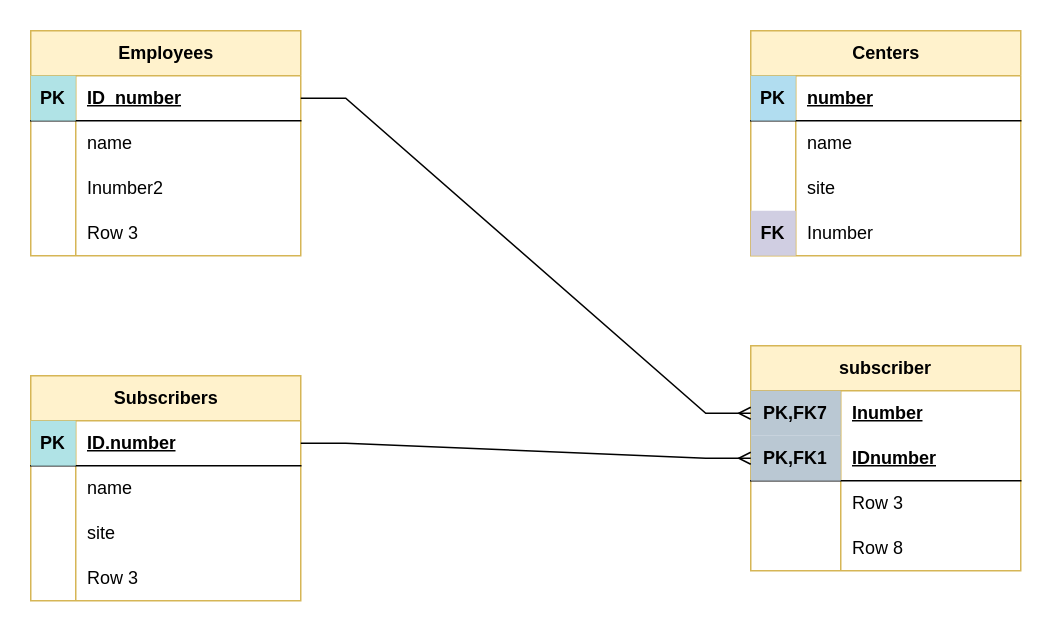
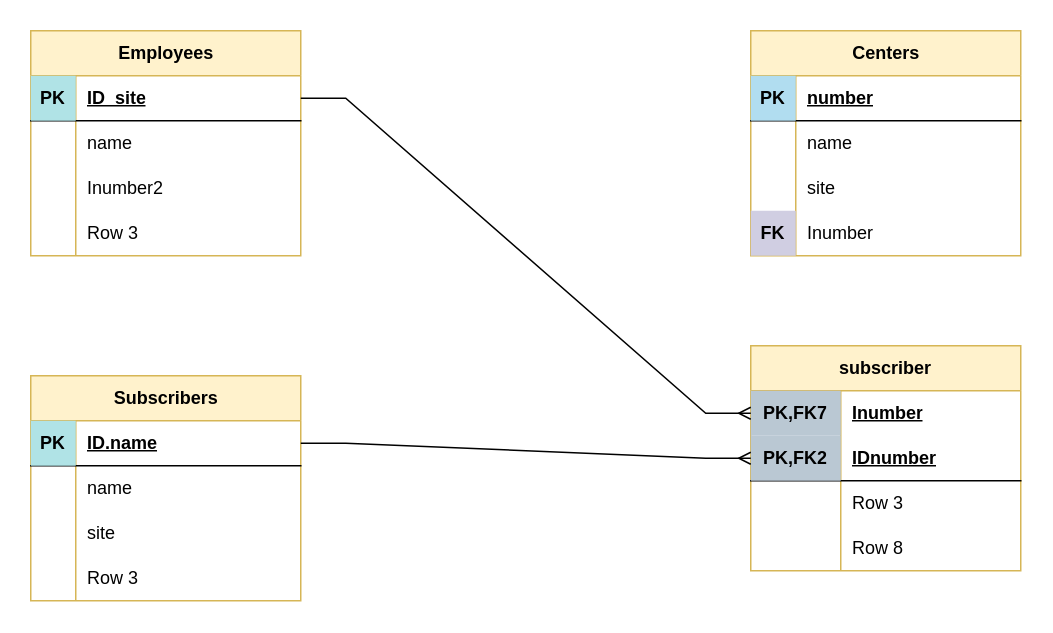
(133, 98) -> (121, 98)
(131, 443) -> (121, 443)
(796, 458) -> (796, 458)
